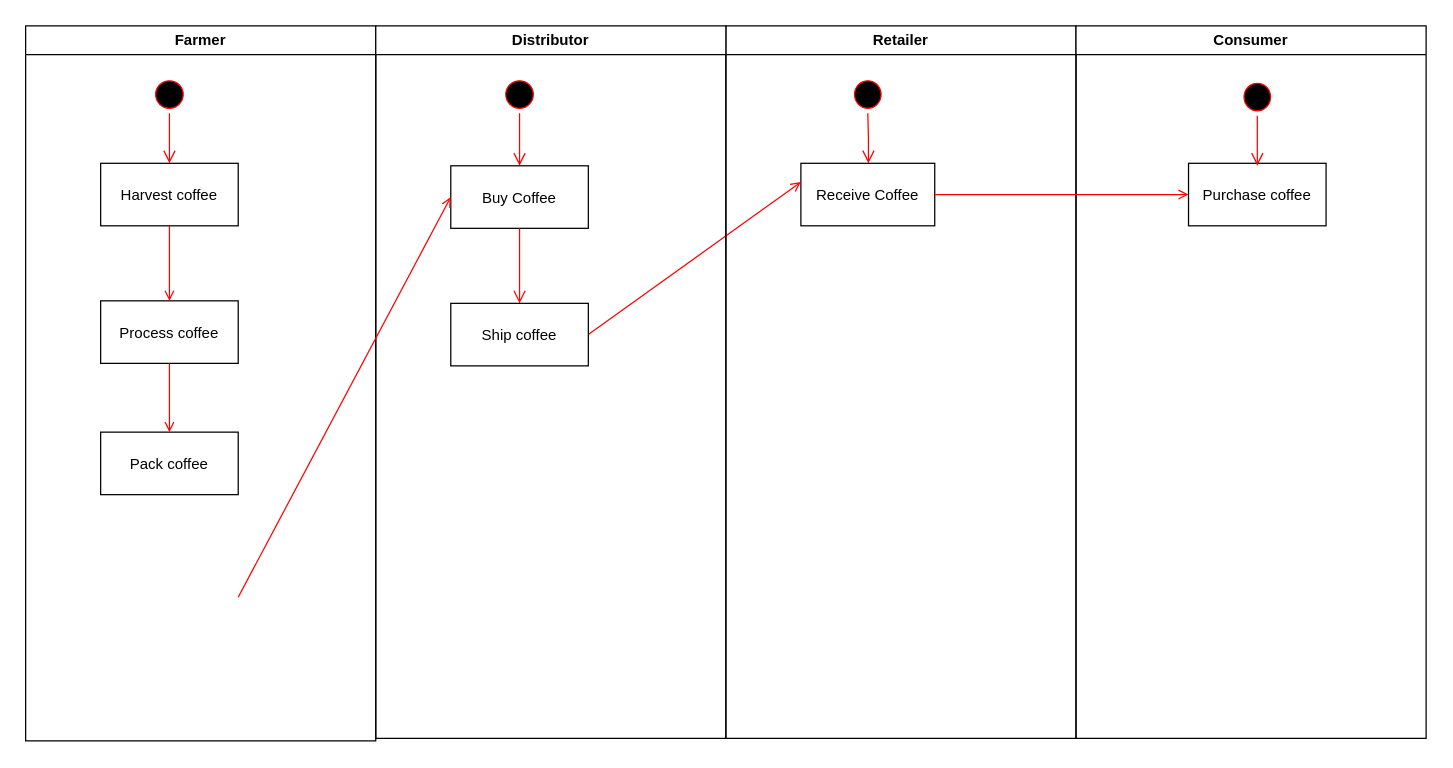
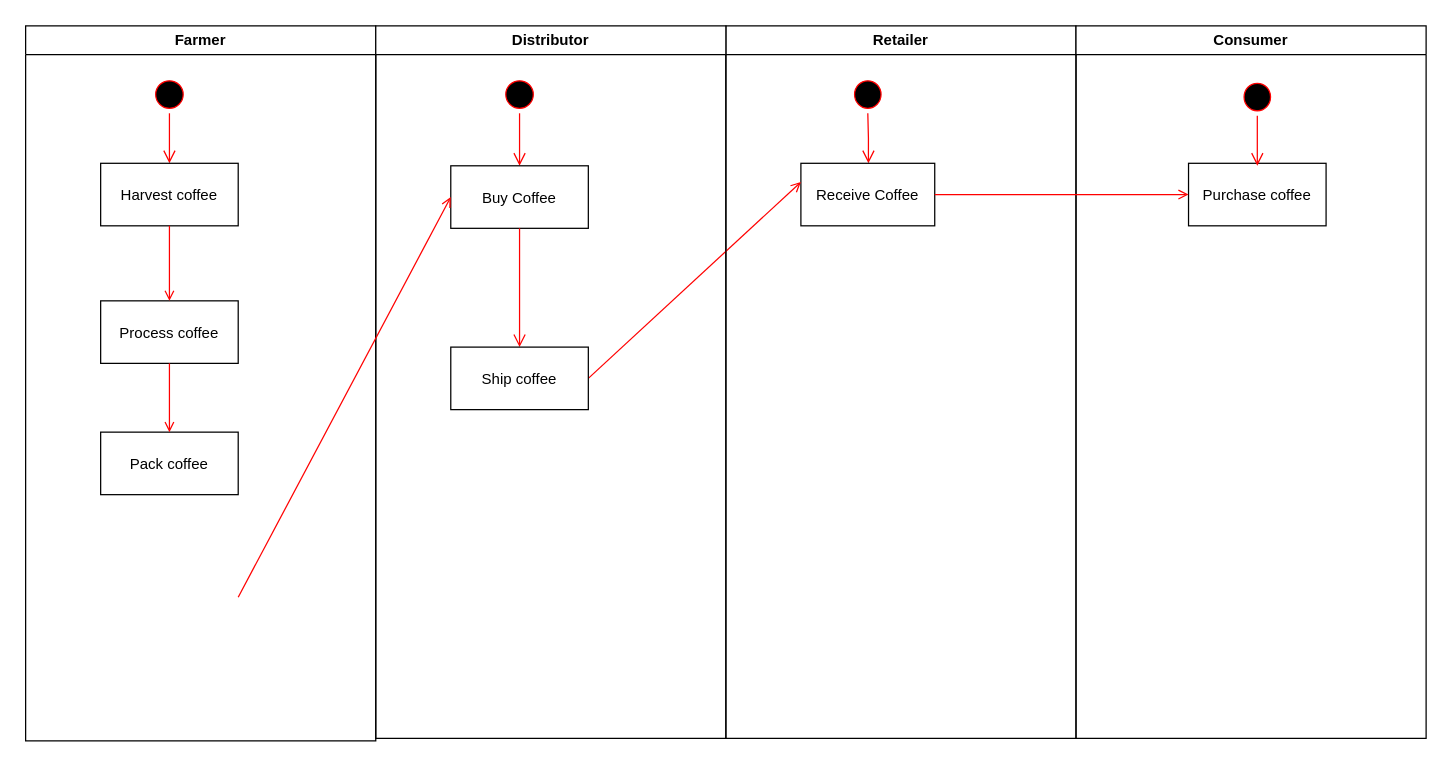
(519, 334) -> (519, 378)
